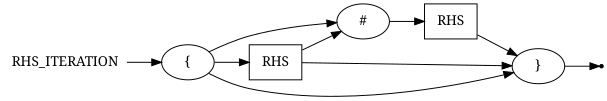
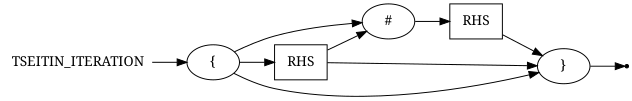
(65, 62) -> (78, 62)
